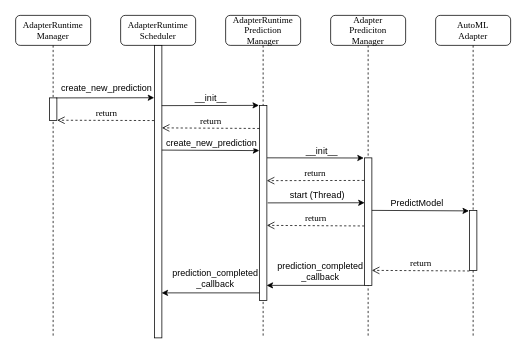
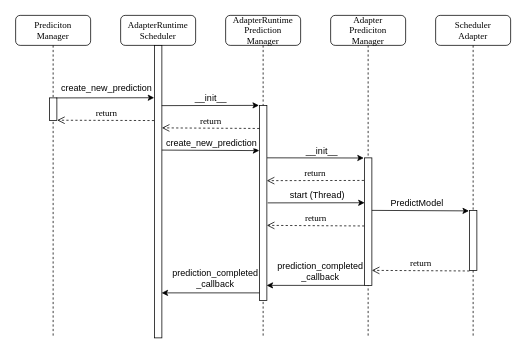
(53, 30) -> (53, 30)
(473, 30) -> (473, 30)
